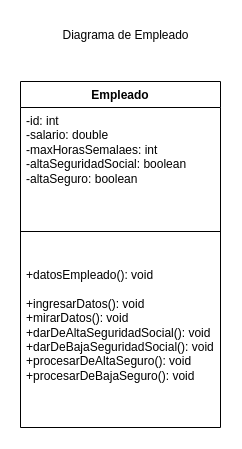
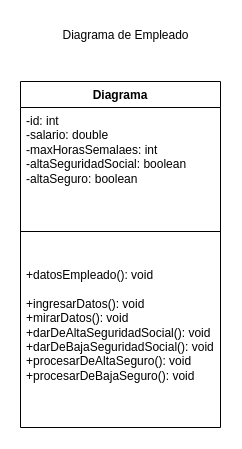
(121, 96) -> (121, 96)
